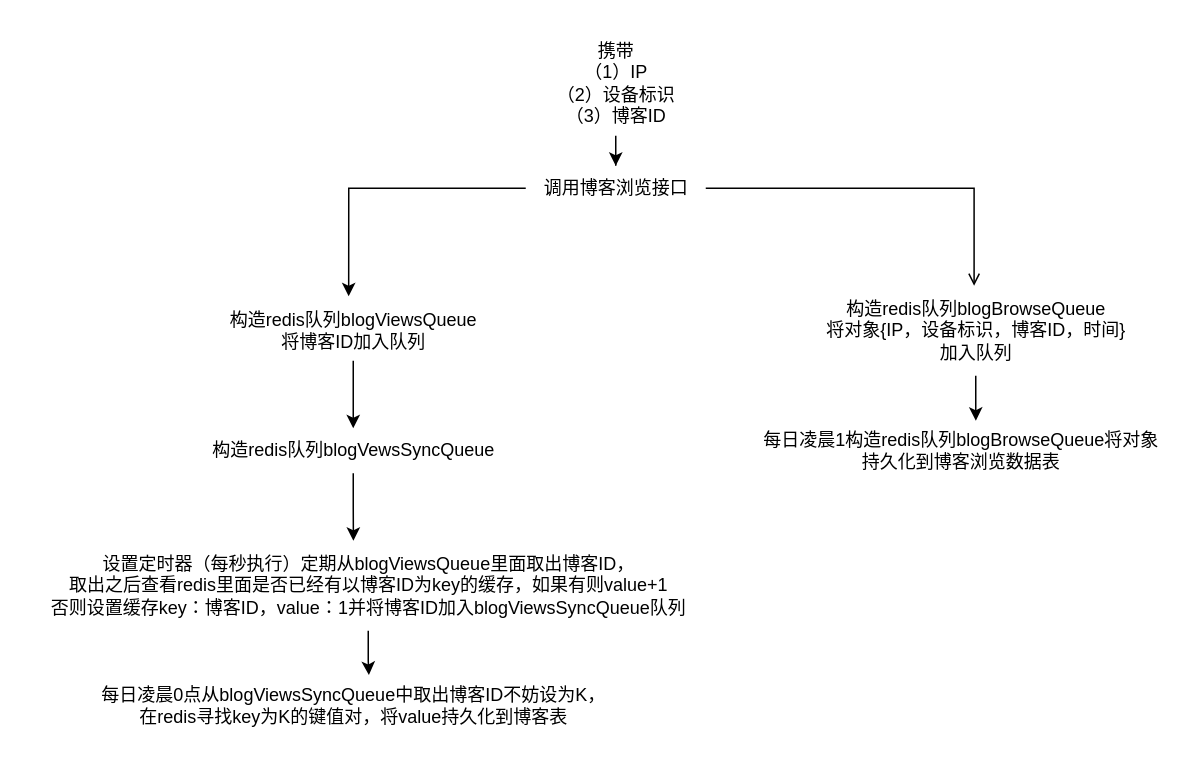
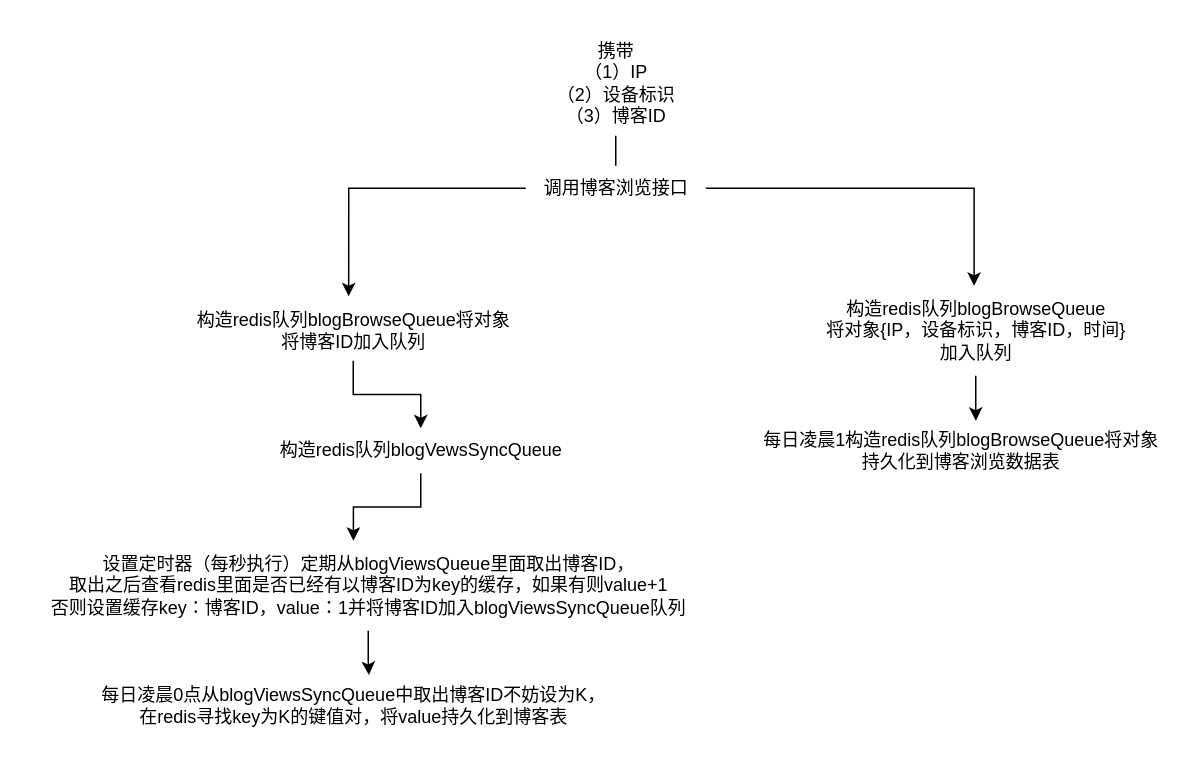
(616, 154) -> (616, 158)
(974, 276) -> (974, 274)
(354, 331) -> (354, 331)
(353, 451) -> (421, 451)
